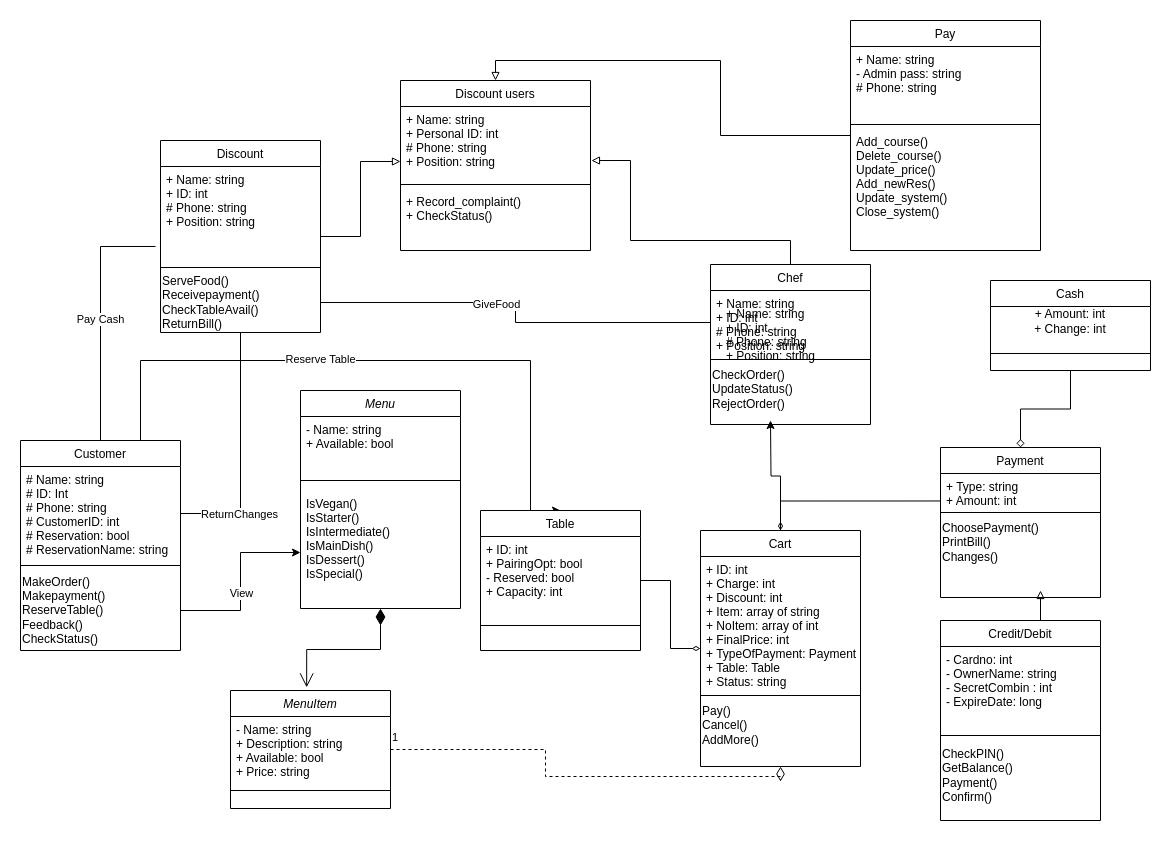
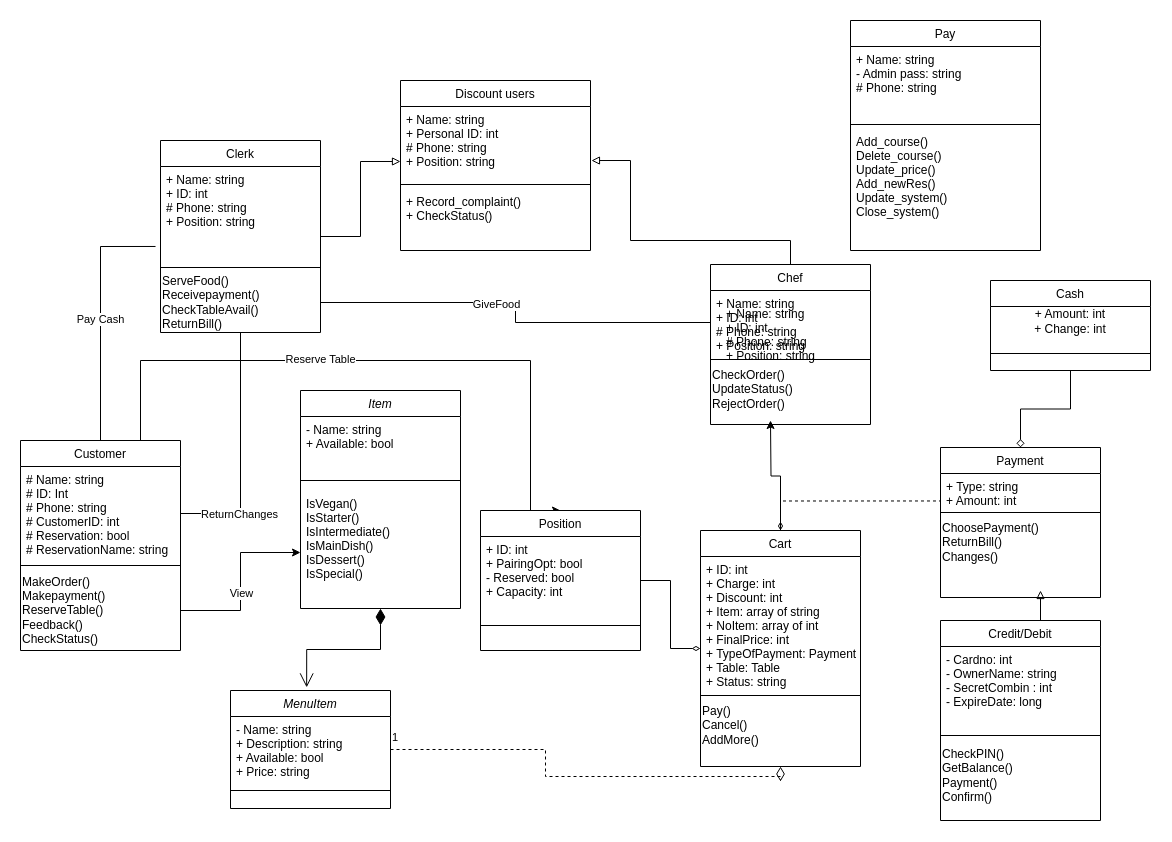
(705, 61) -> none
(240, 154) -> (240, 154)
(380, 404) -> (380, 404)
(860, 501) -> (860, 501)
(560, 524) -> (560, 524)
(993, 543) -> (993, 543)
